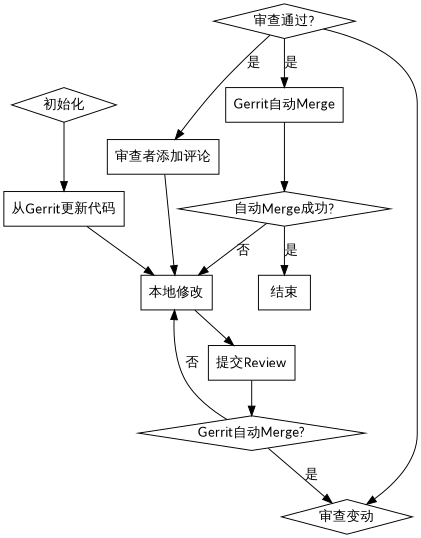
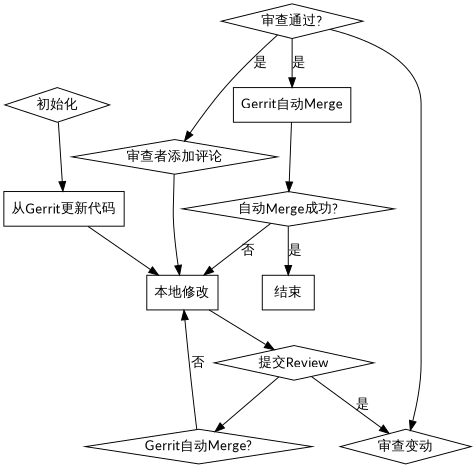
(163, 157) -> (175, 157)
(252, 363) -> (294, 363)
(296, 473) -> (346, 402)
